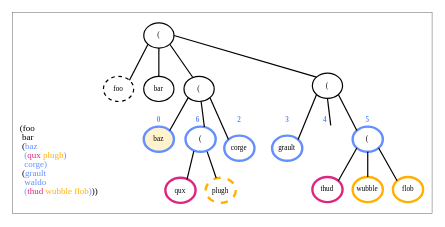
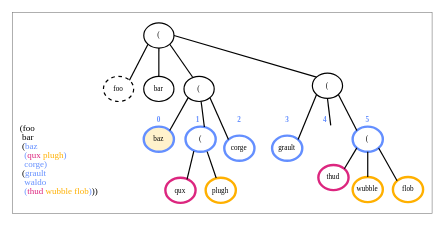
(198, 120) -> (198, 120)
(328, 189) -> (334, 177)
(221, 190) -> (221, 190)
